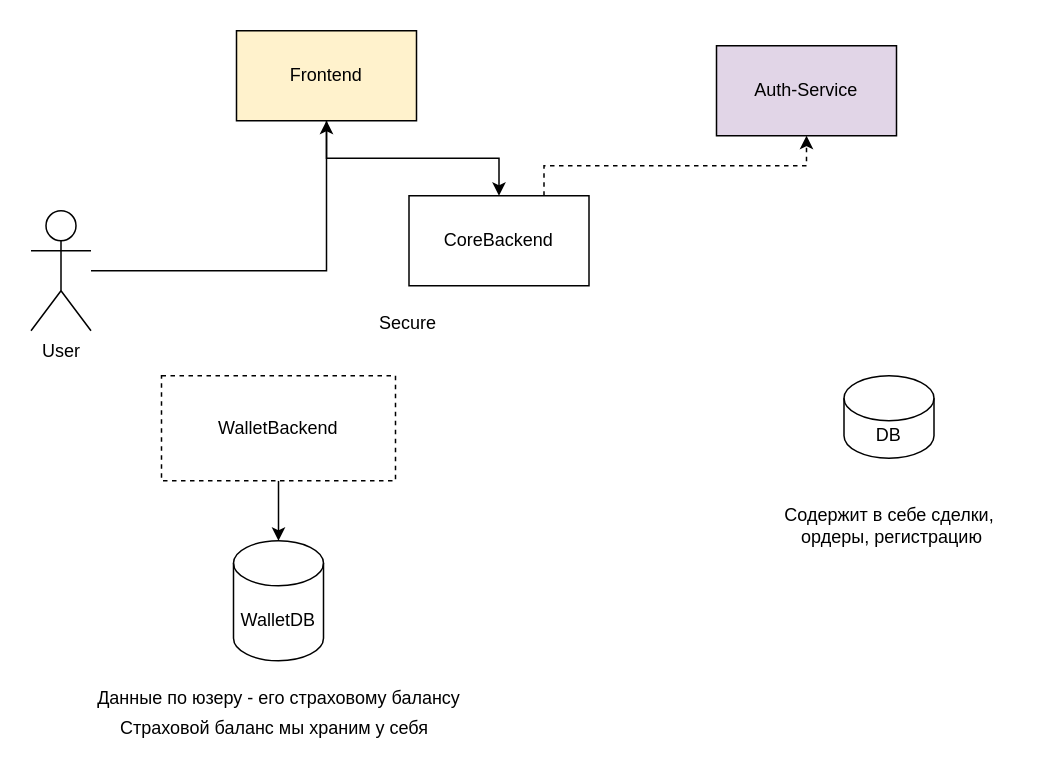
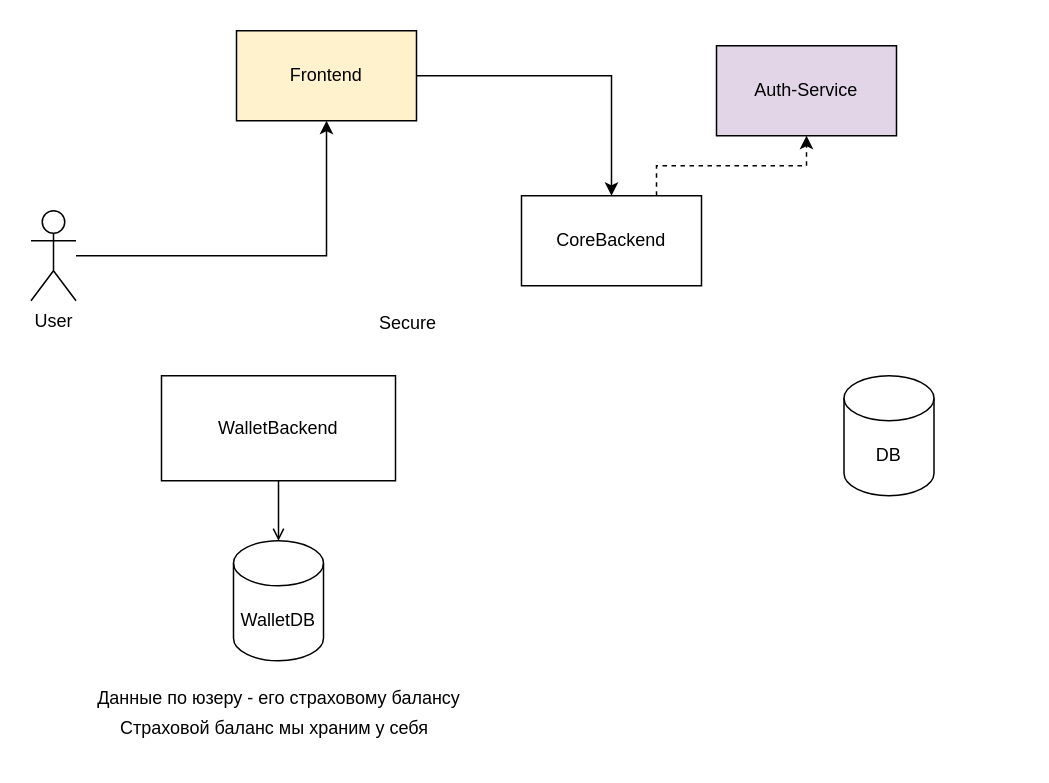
(499, 241) -> (611, 241)
(61, 271) -> (53, 256)
(889, 417) -> (889, 436)
(278, 428) -> (278, 428)
(889, 526) -> none
(278, 529) -> (278, 531)
